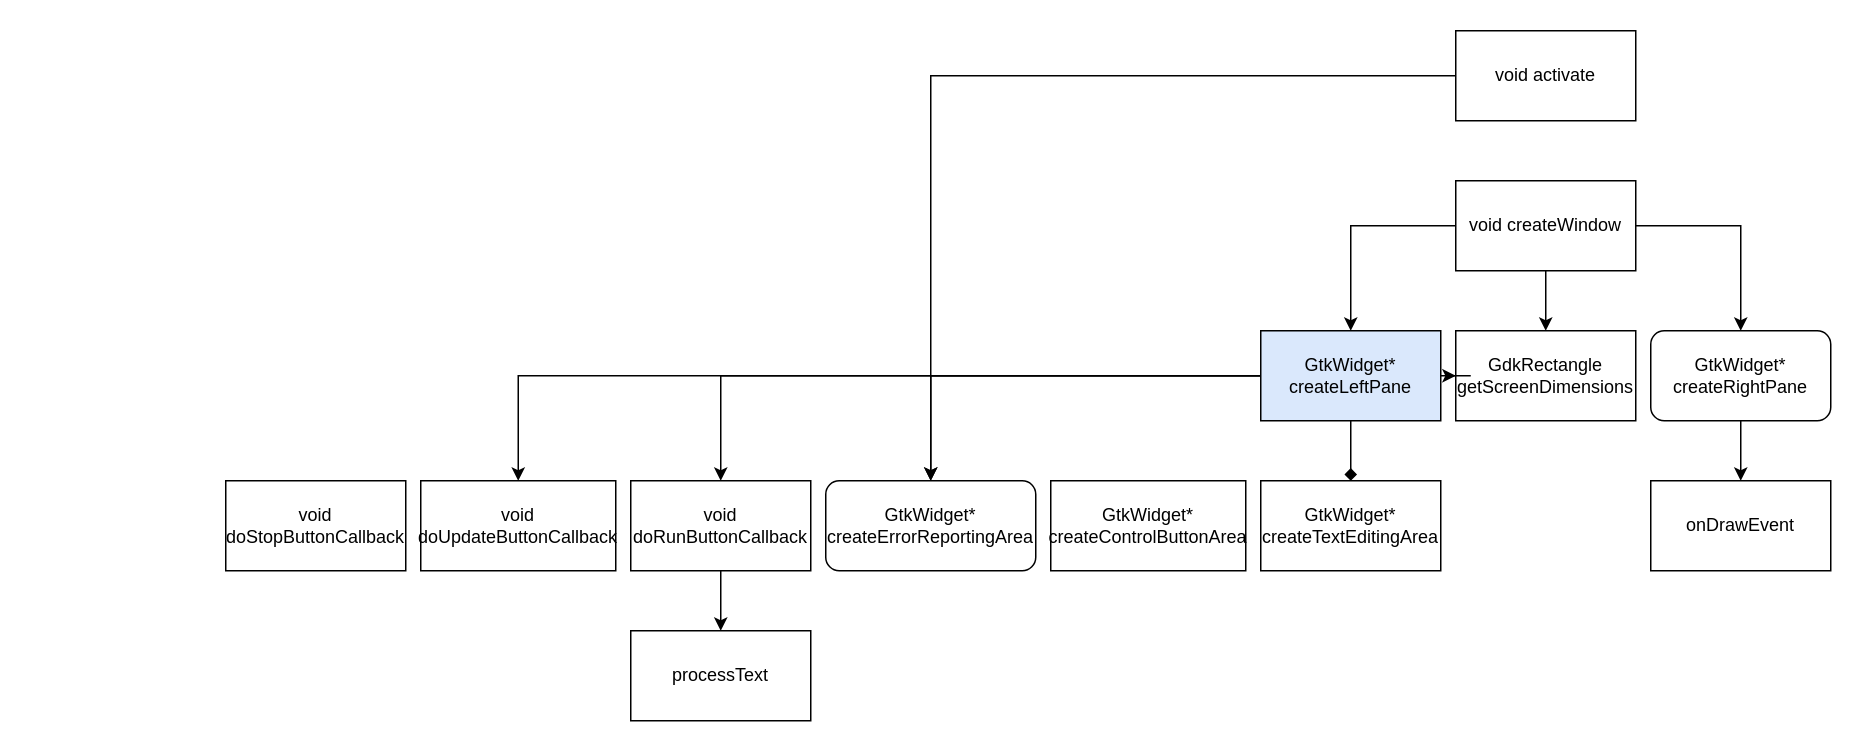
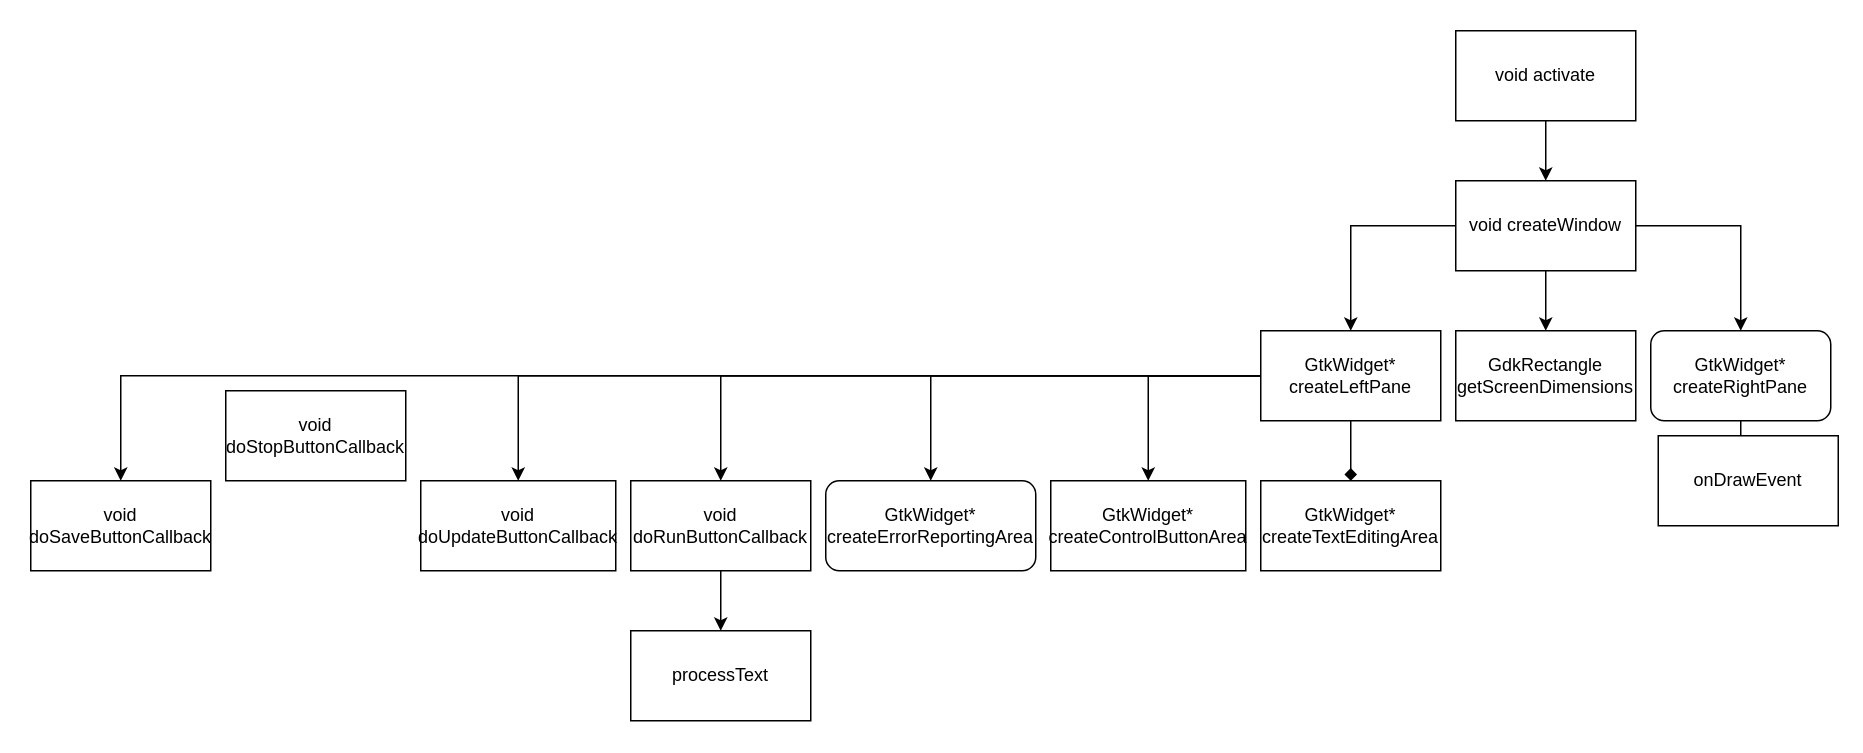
(1046, 76) -> (1546, 146)
none -> (271, 376)
(1351, 376) -> (1351, 376)
(1471, 376) -> (1148, 424)
none -> (121, 526)
(316, 526) -> (316, 436)
(1741, 526) -> (1748, 481)
